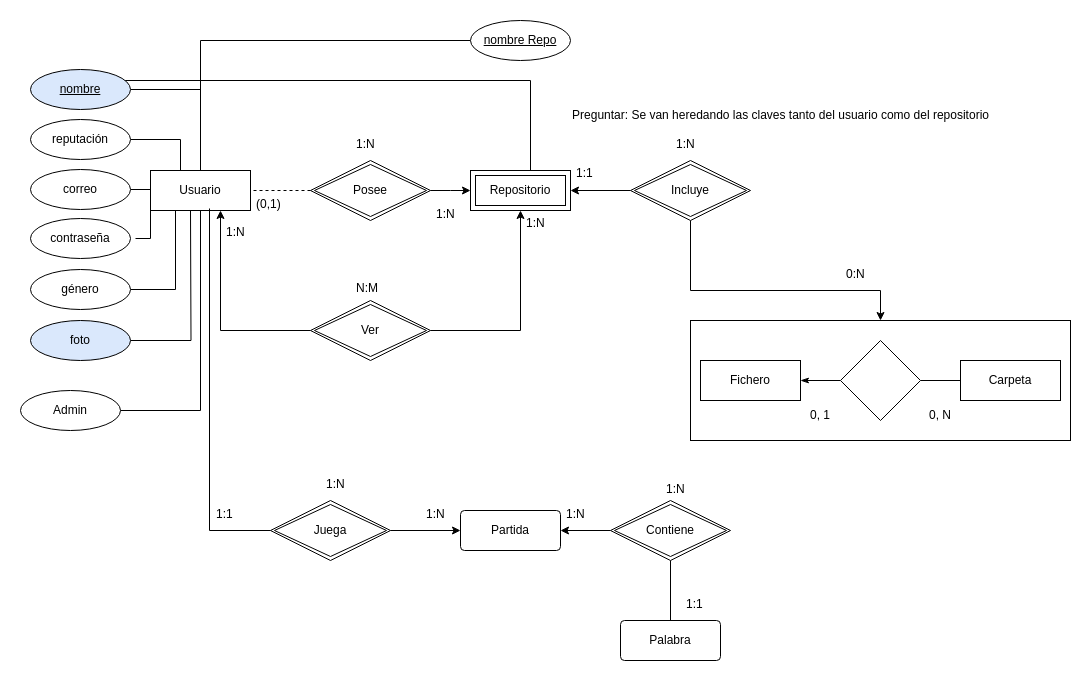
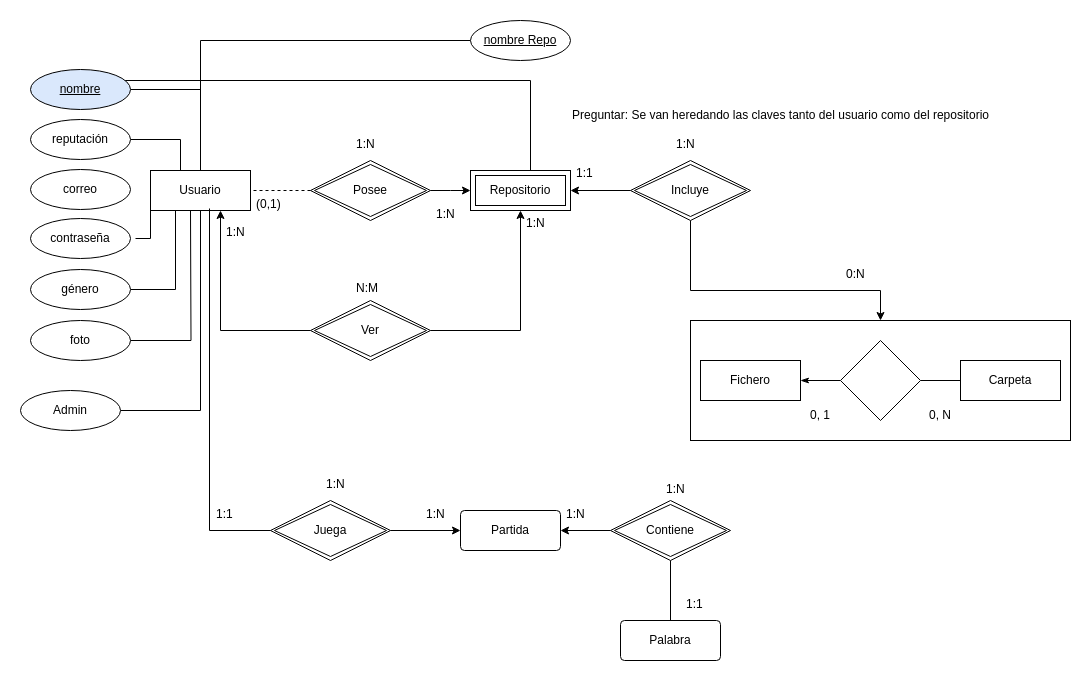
(141, 190) -> none
(81, 341) -> (81, 341)
